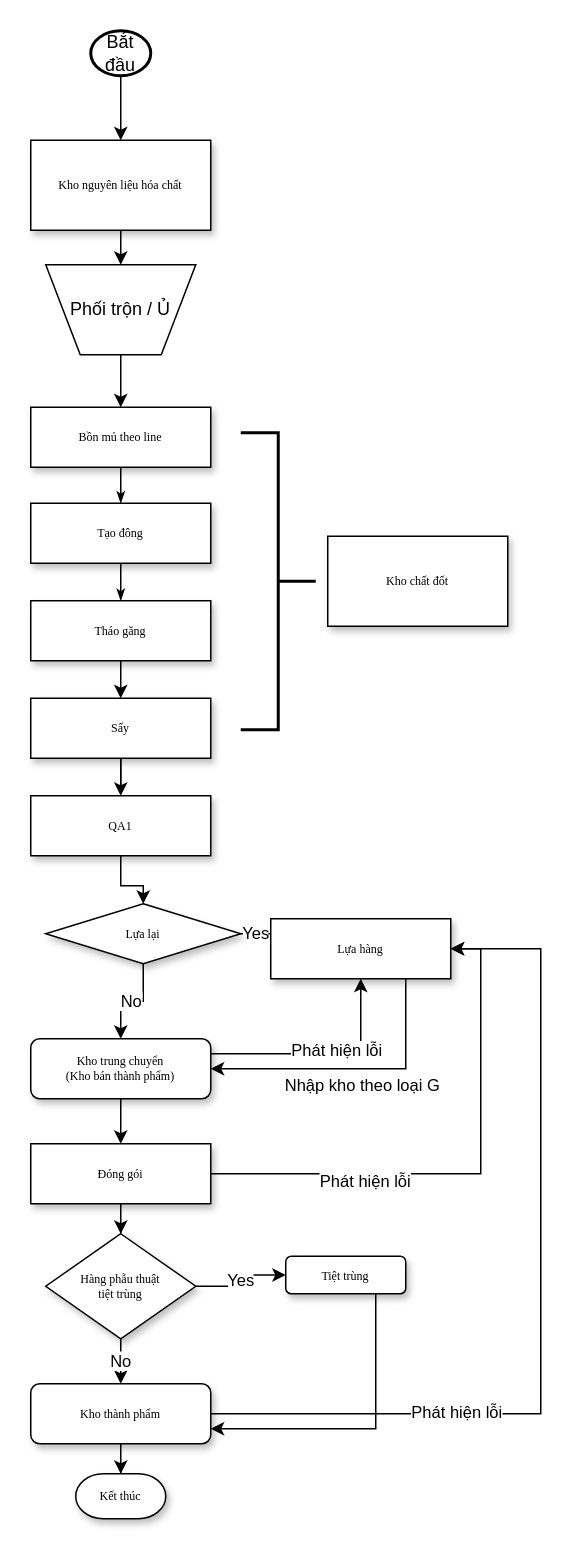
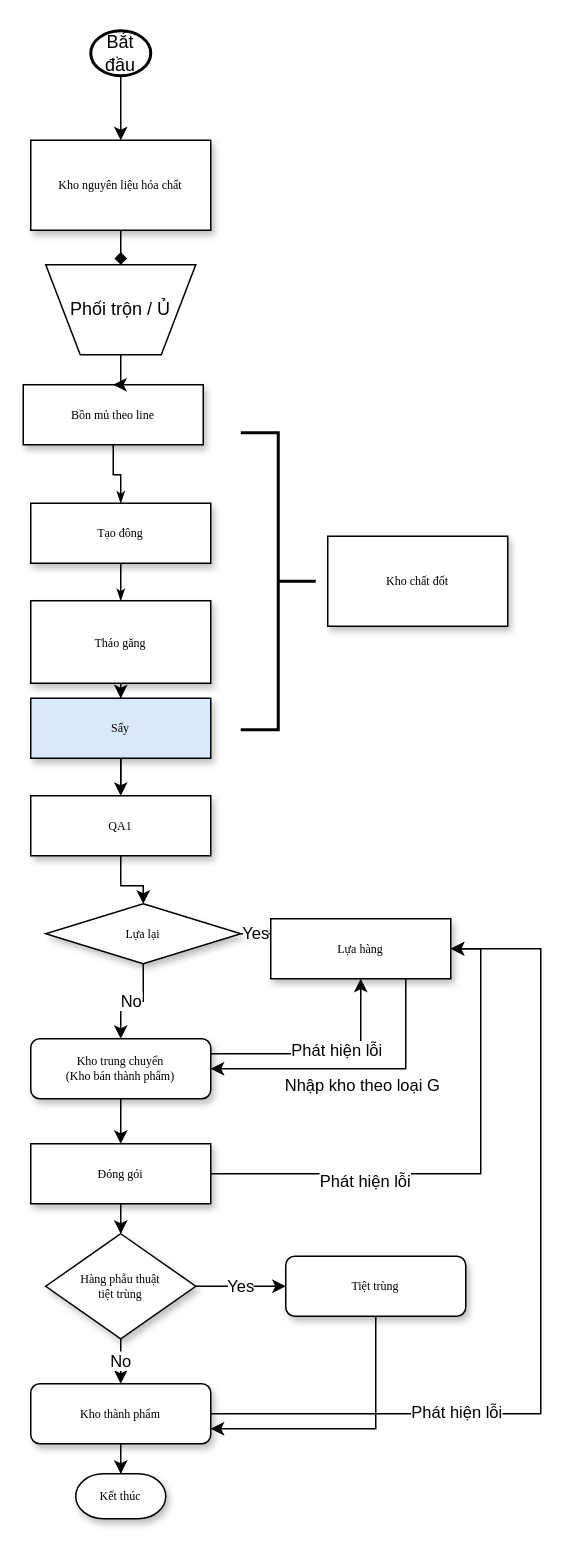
(121, 253) -> (121, 252)
(121, 437) -> (113, 415)
(121, 631) -> (121, 642)
(121, 728) -> (121, 728)
(346, 1275) -> (376, 1286)
